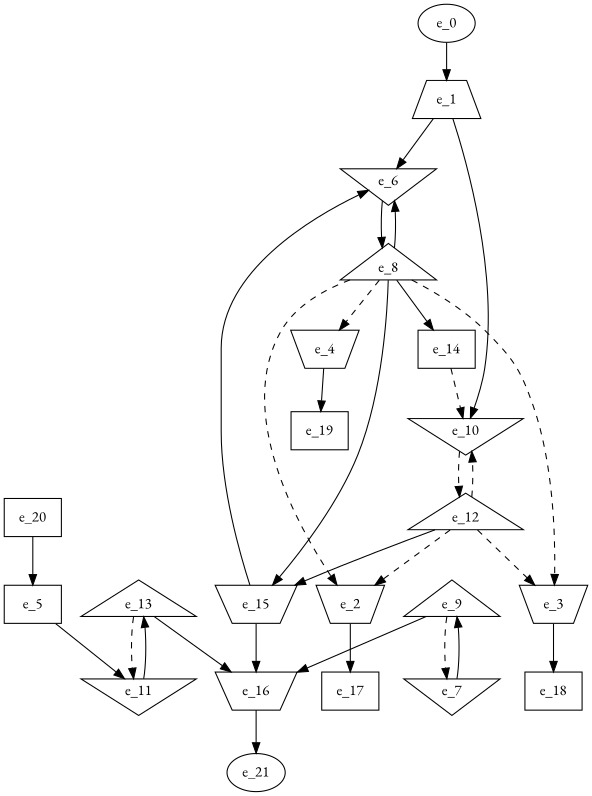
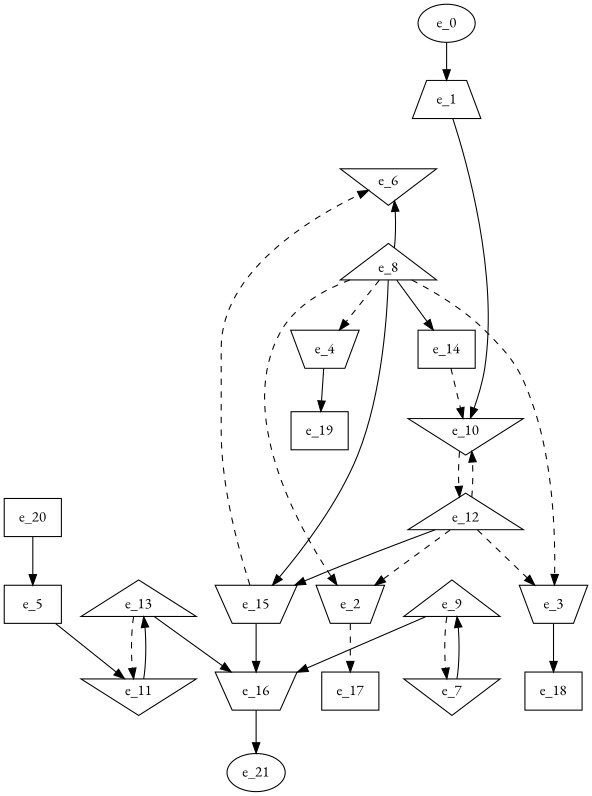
(418, 139) -> none
(381, 219) -> none
(221, 360) -> (221, 360)
(350, 642) -> (350, 642)
